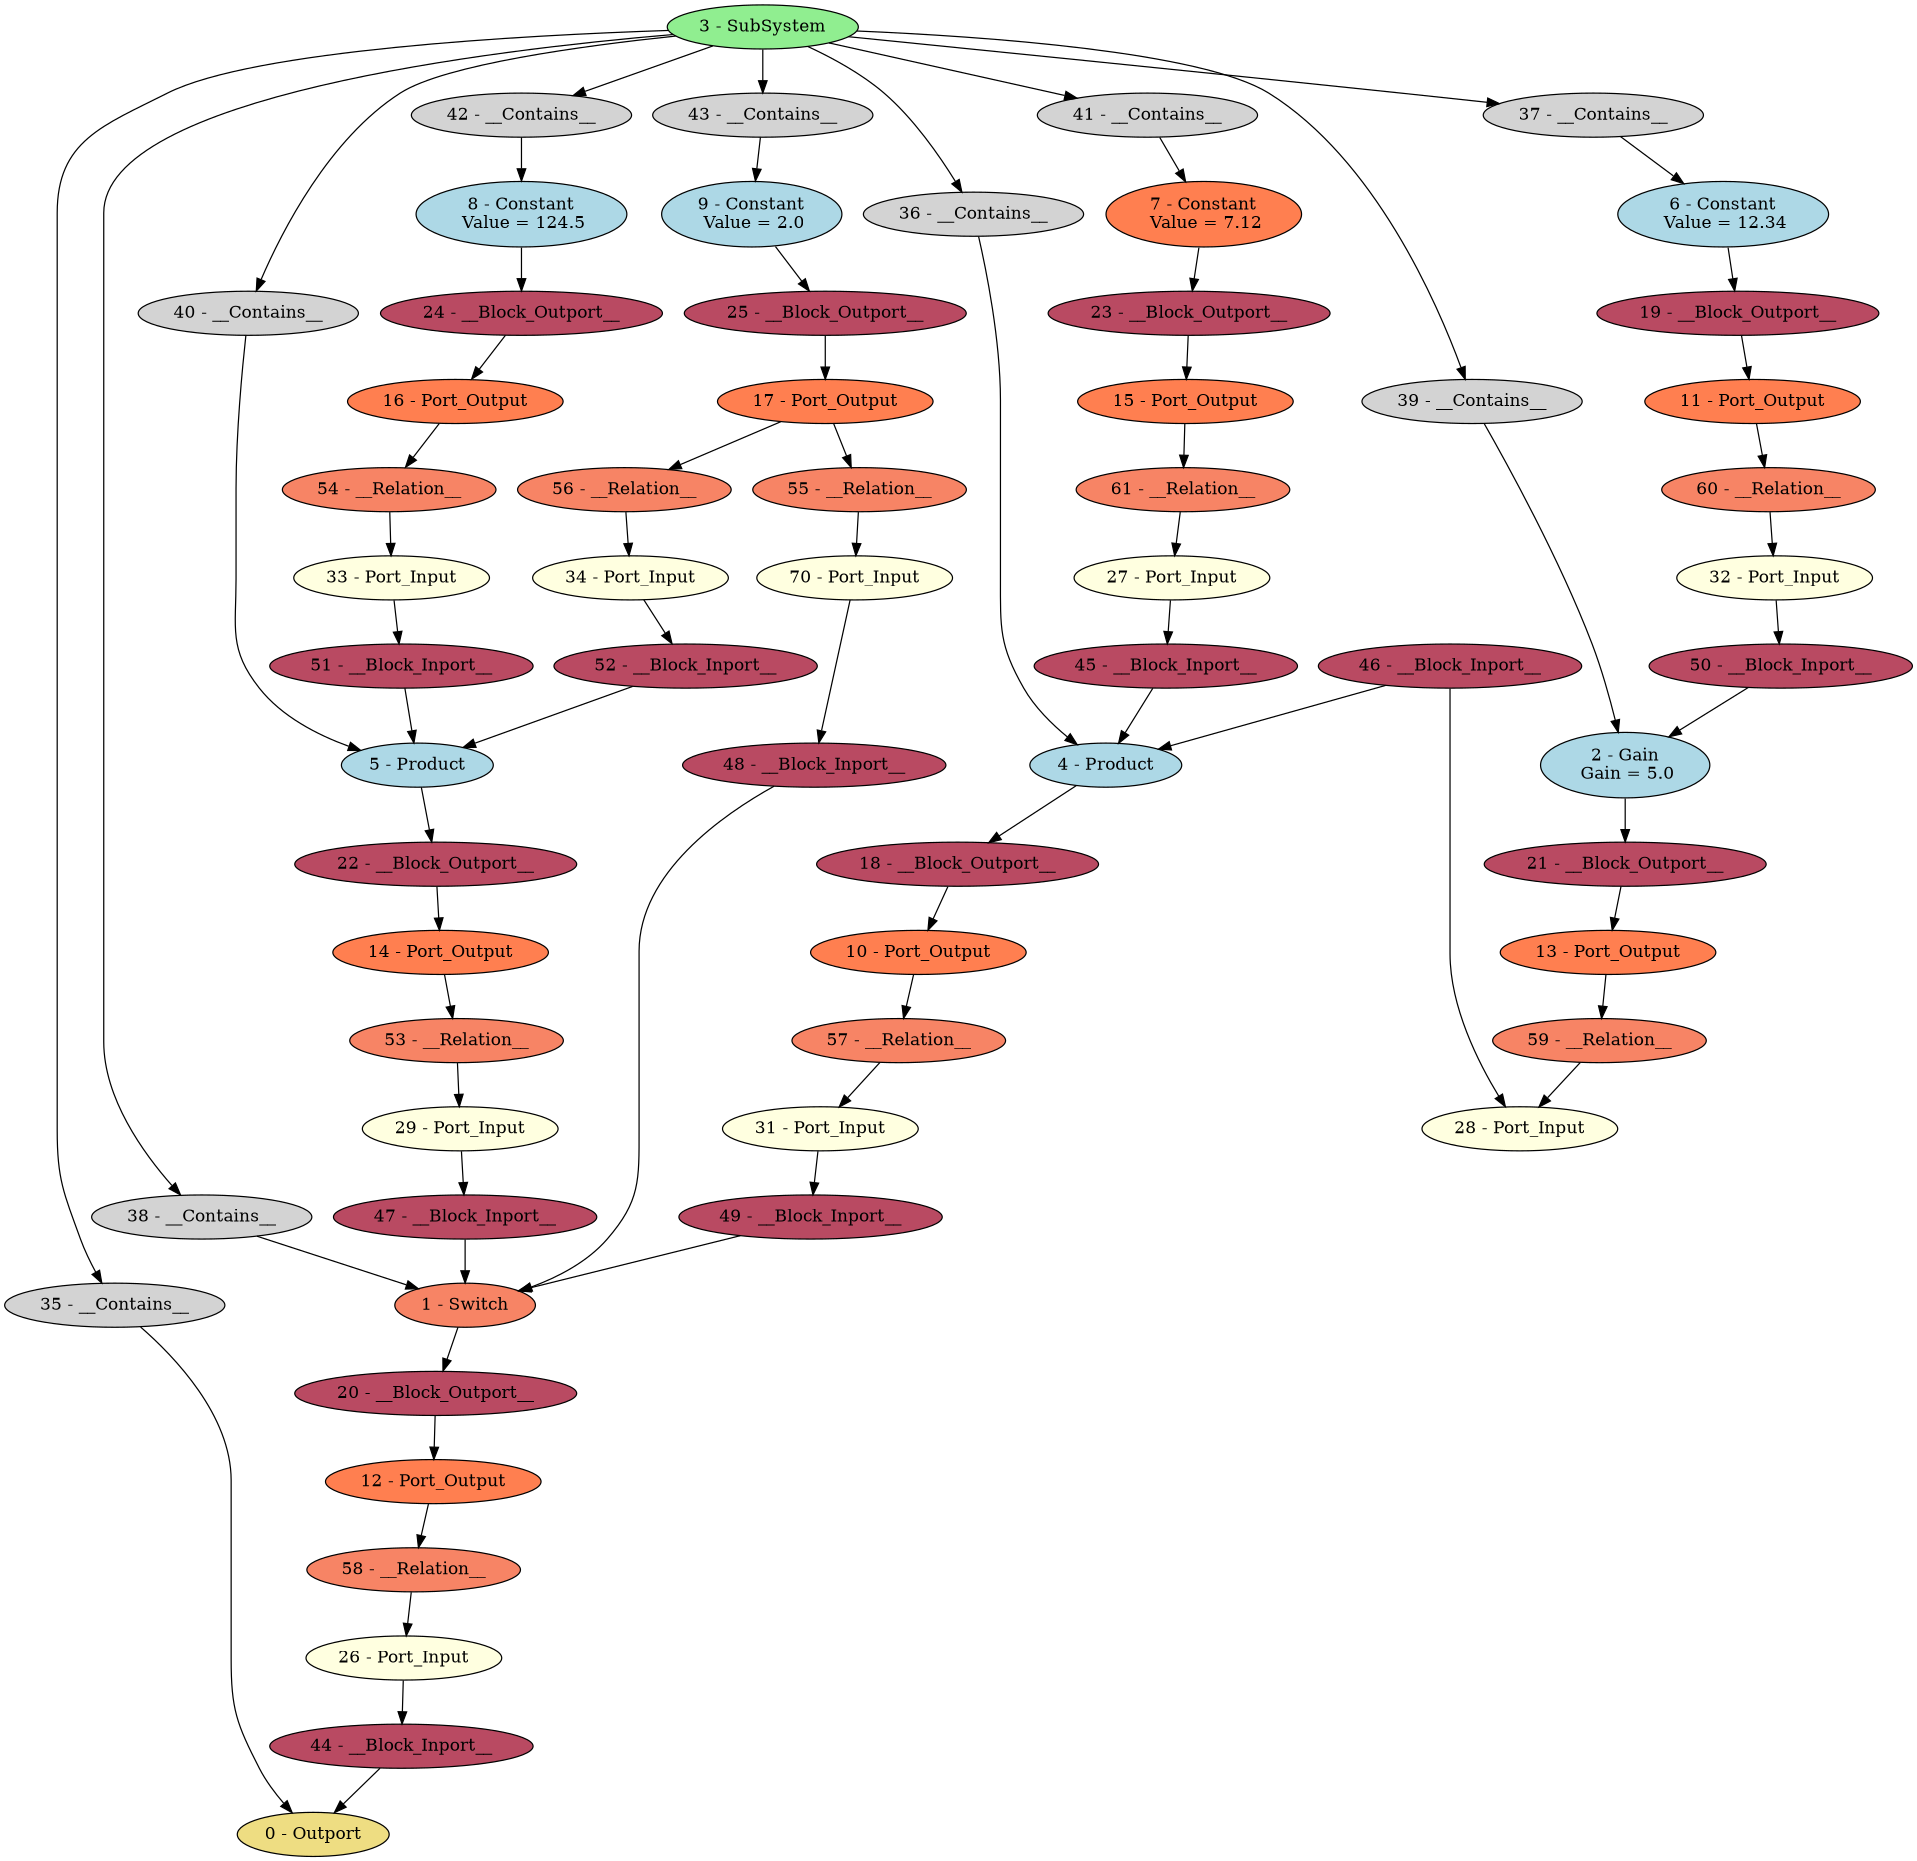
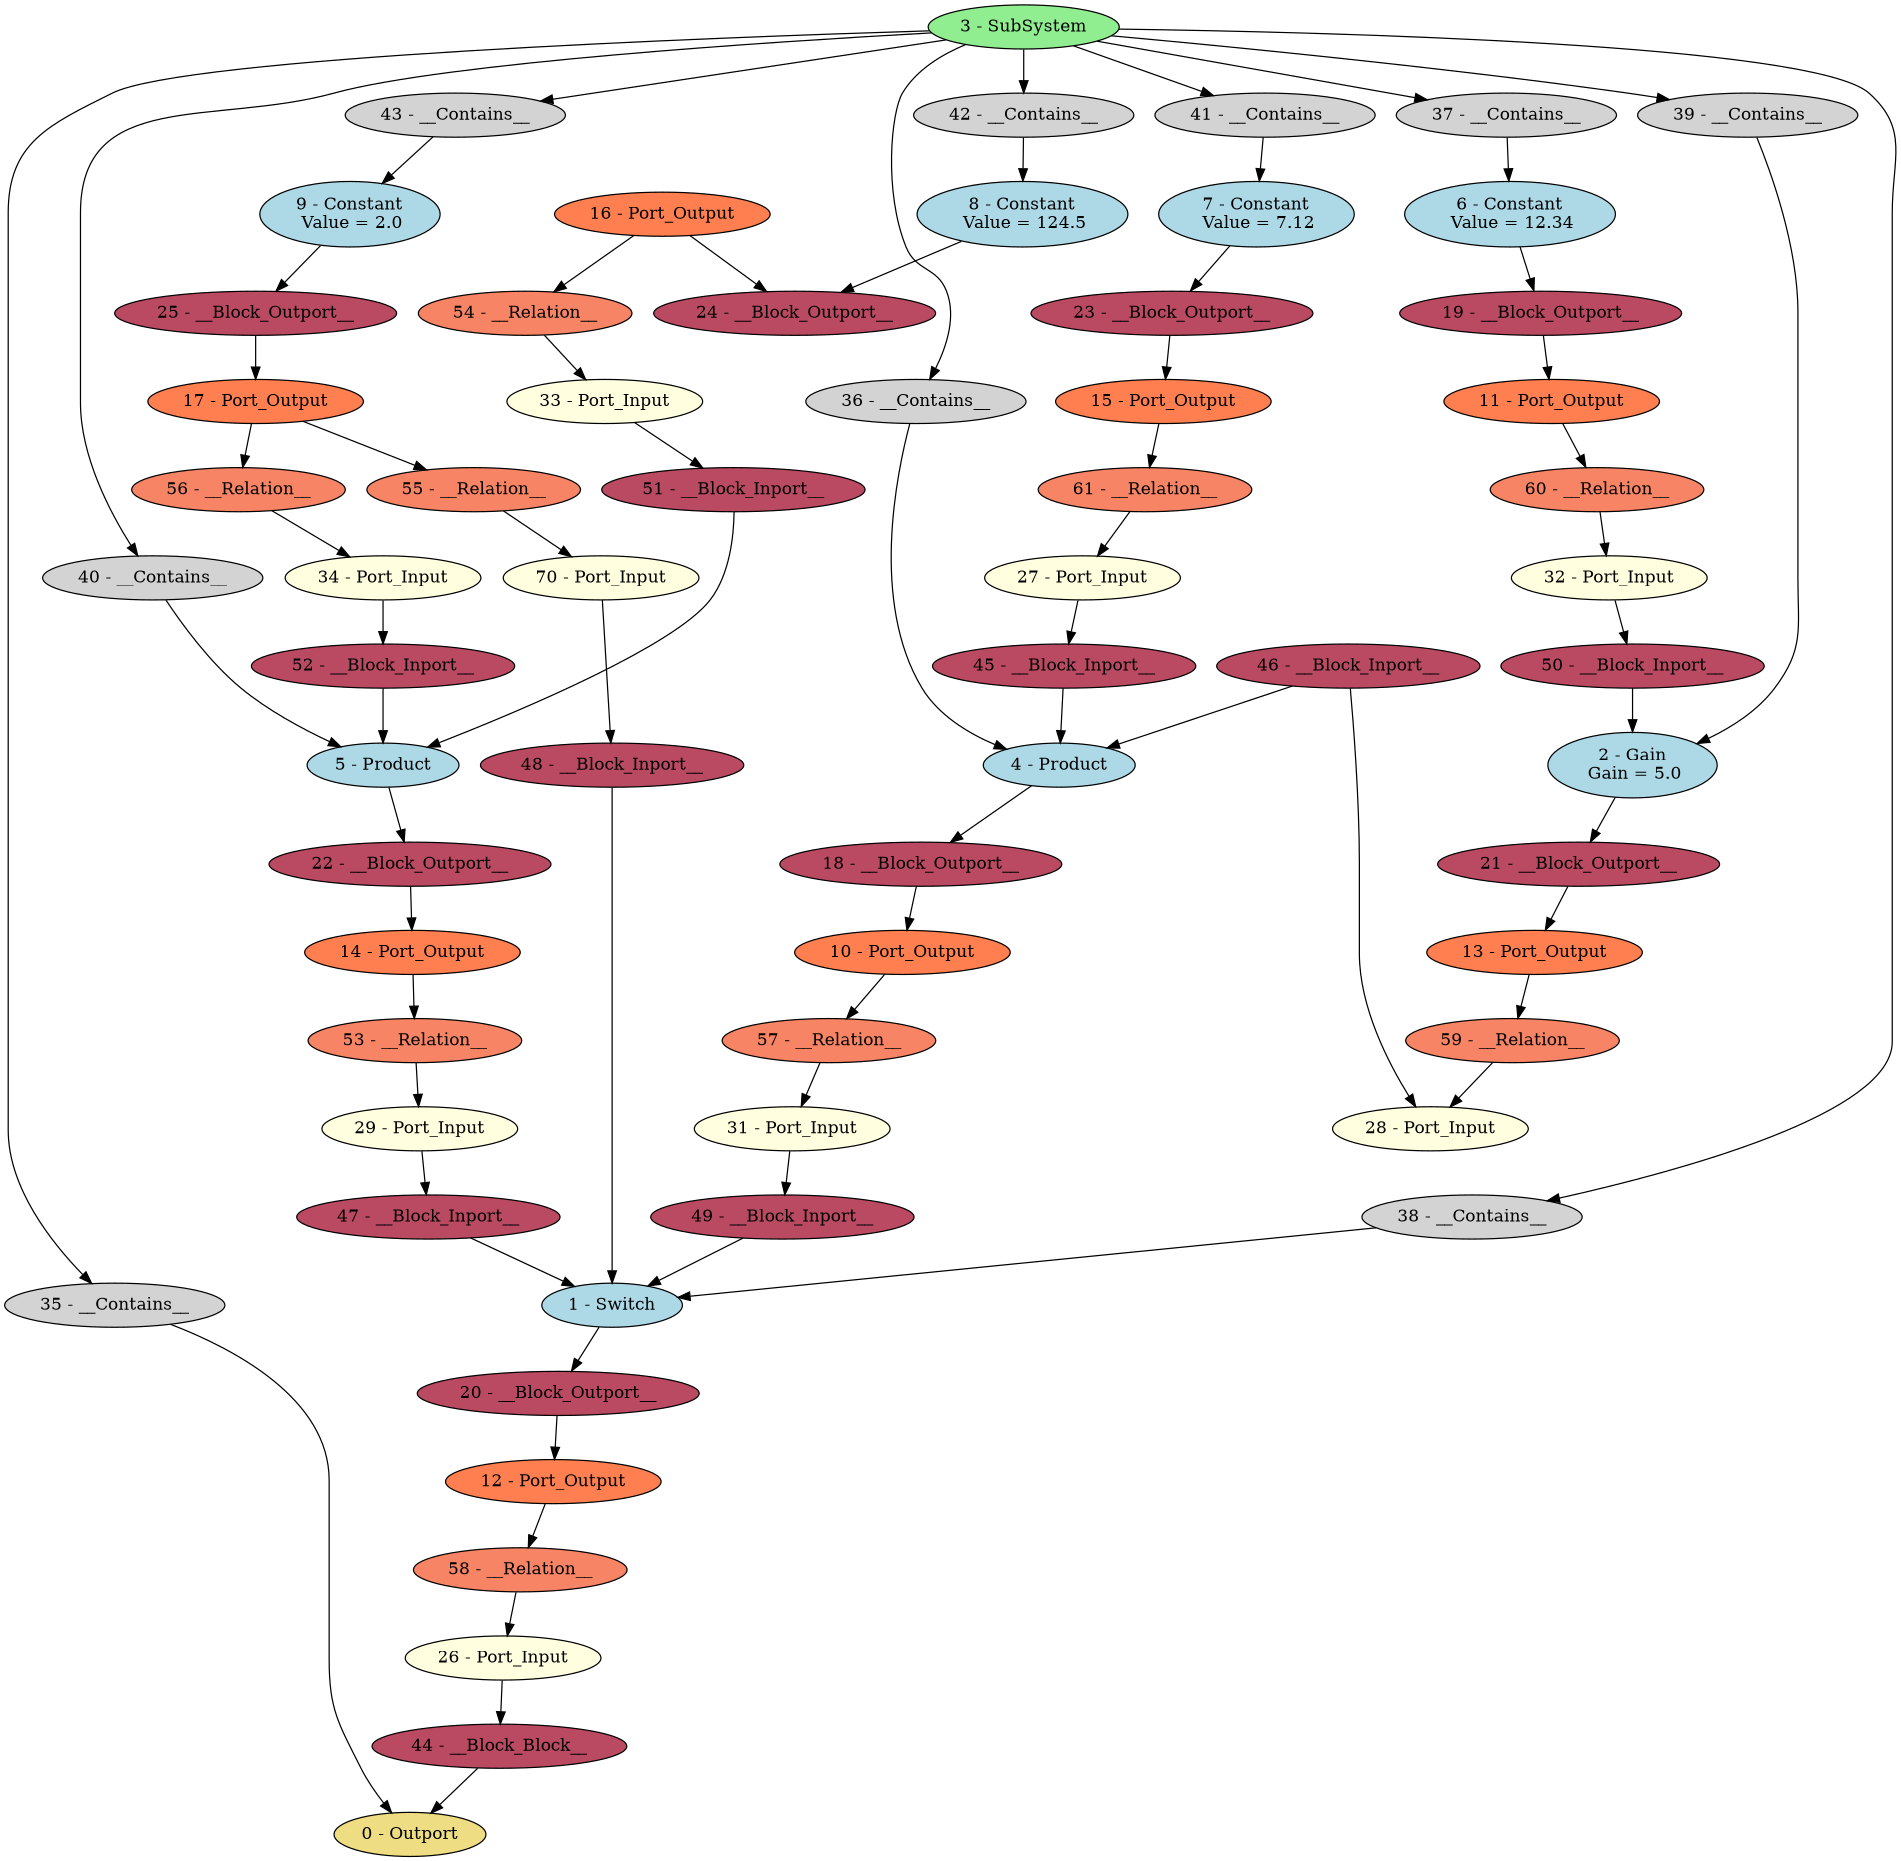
(1204, 214) -> (1256, 214)
(492, 352) -> (723, 260)
(465, 1305) -> (612, 1305)
(401, 1746) -> (499, 1746)
